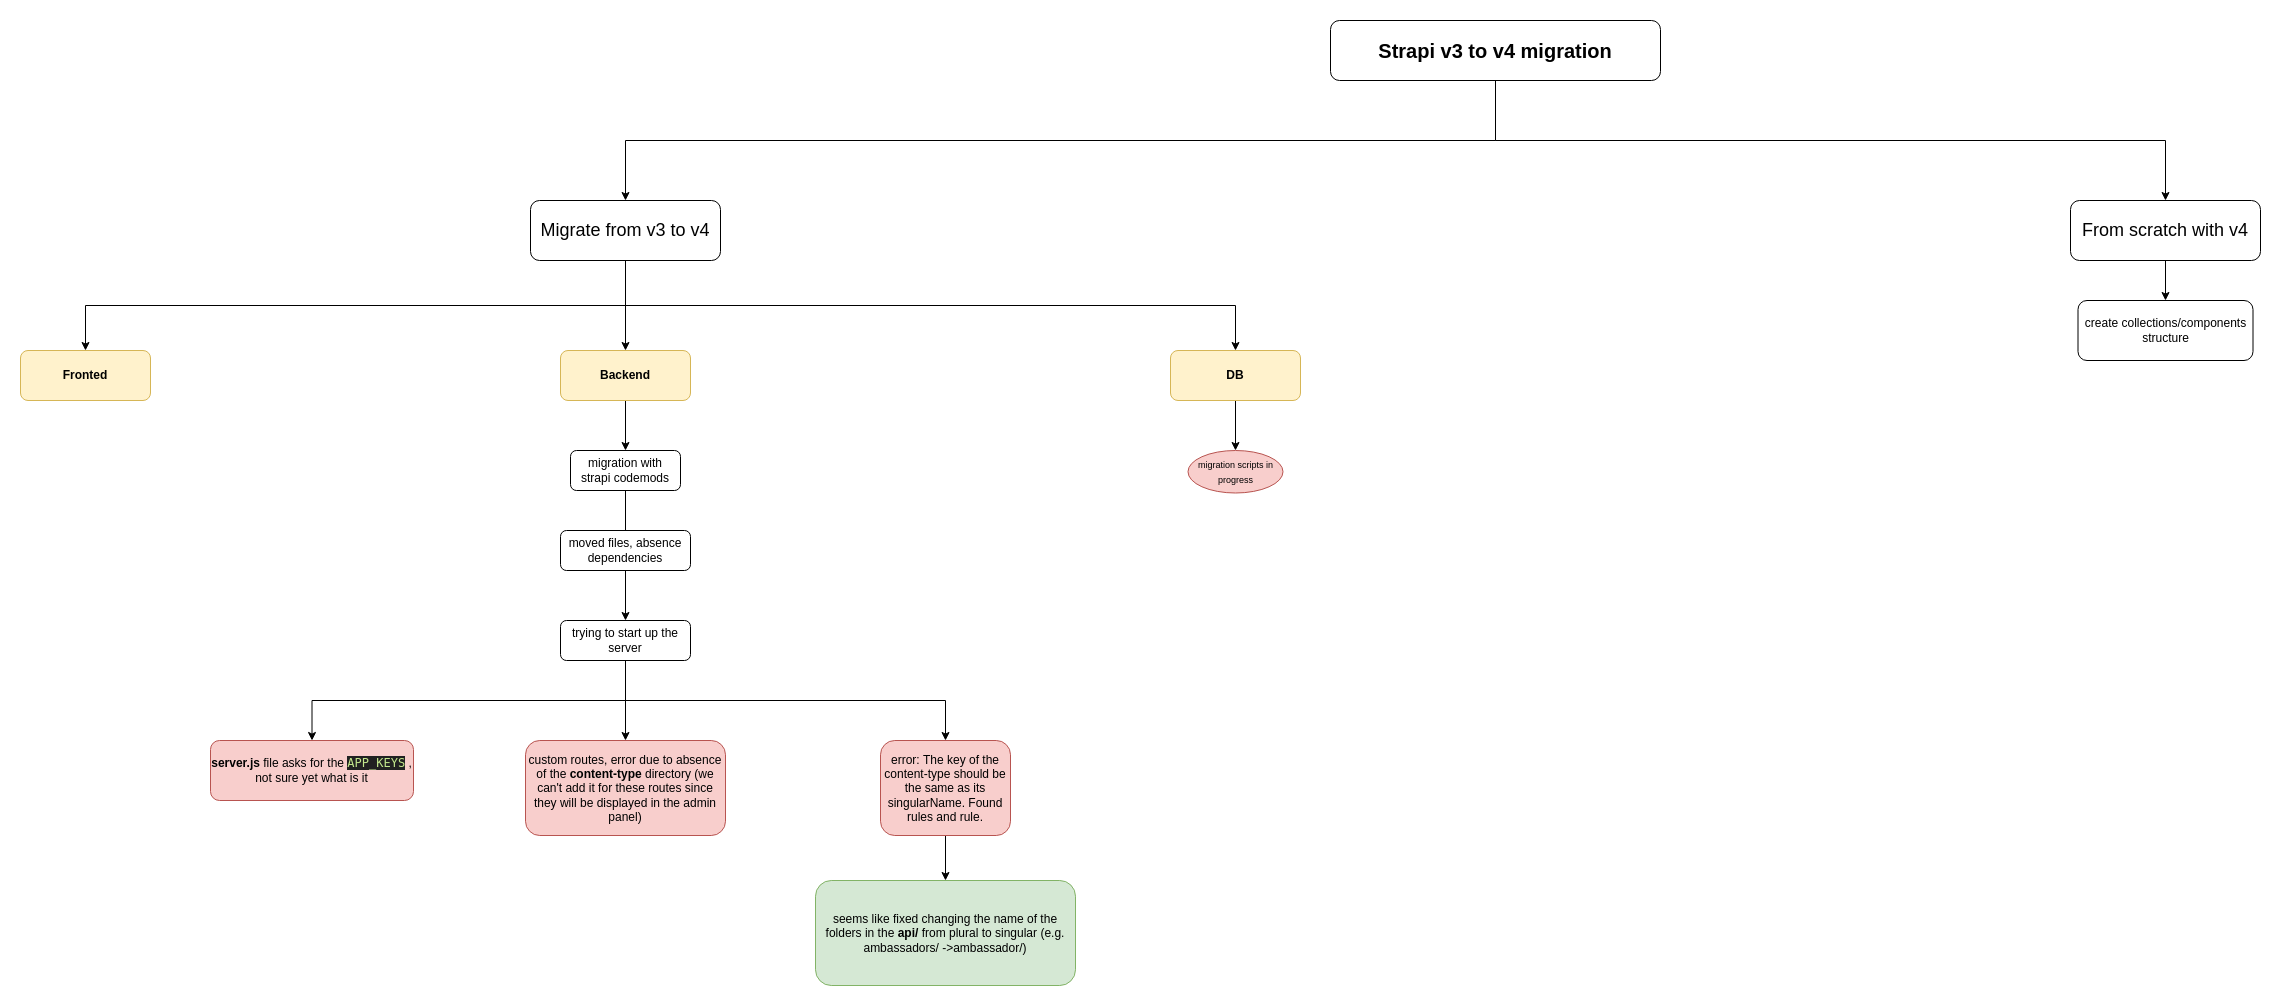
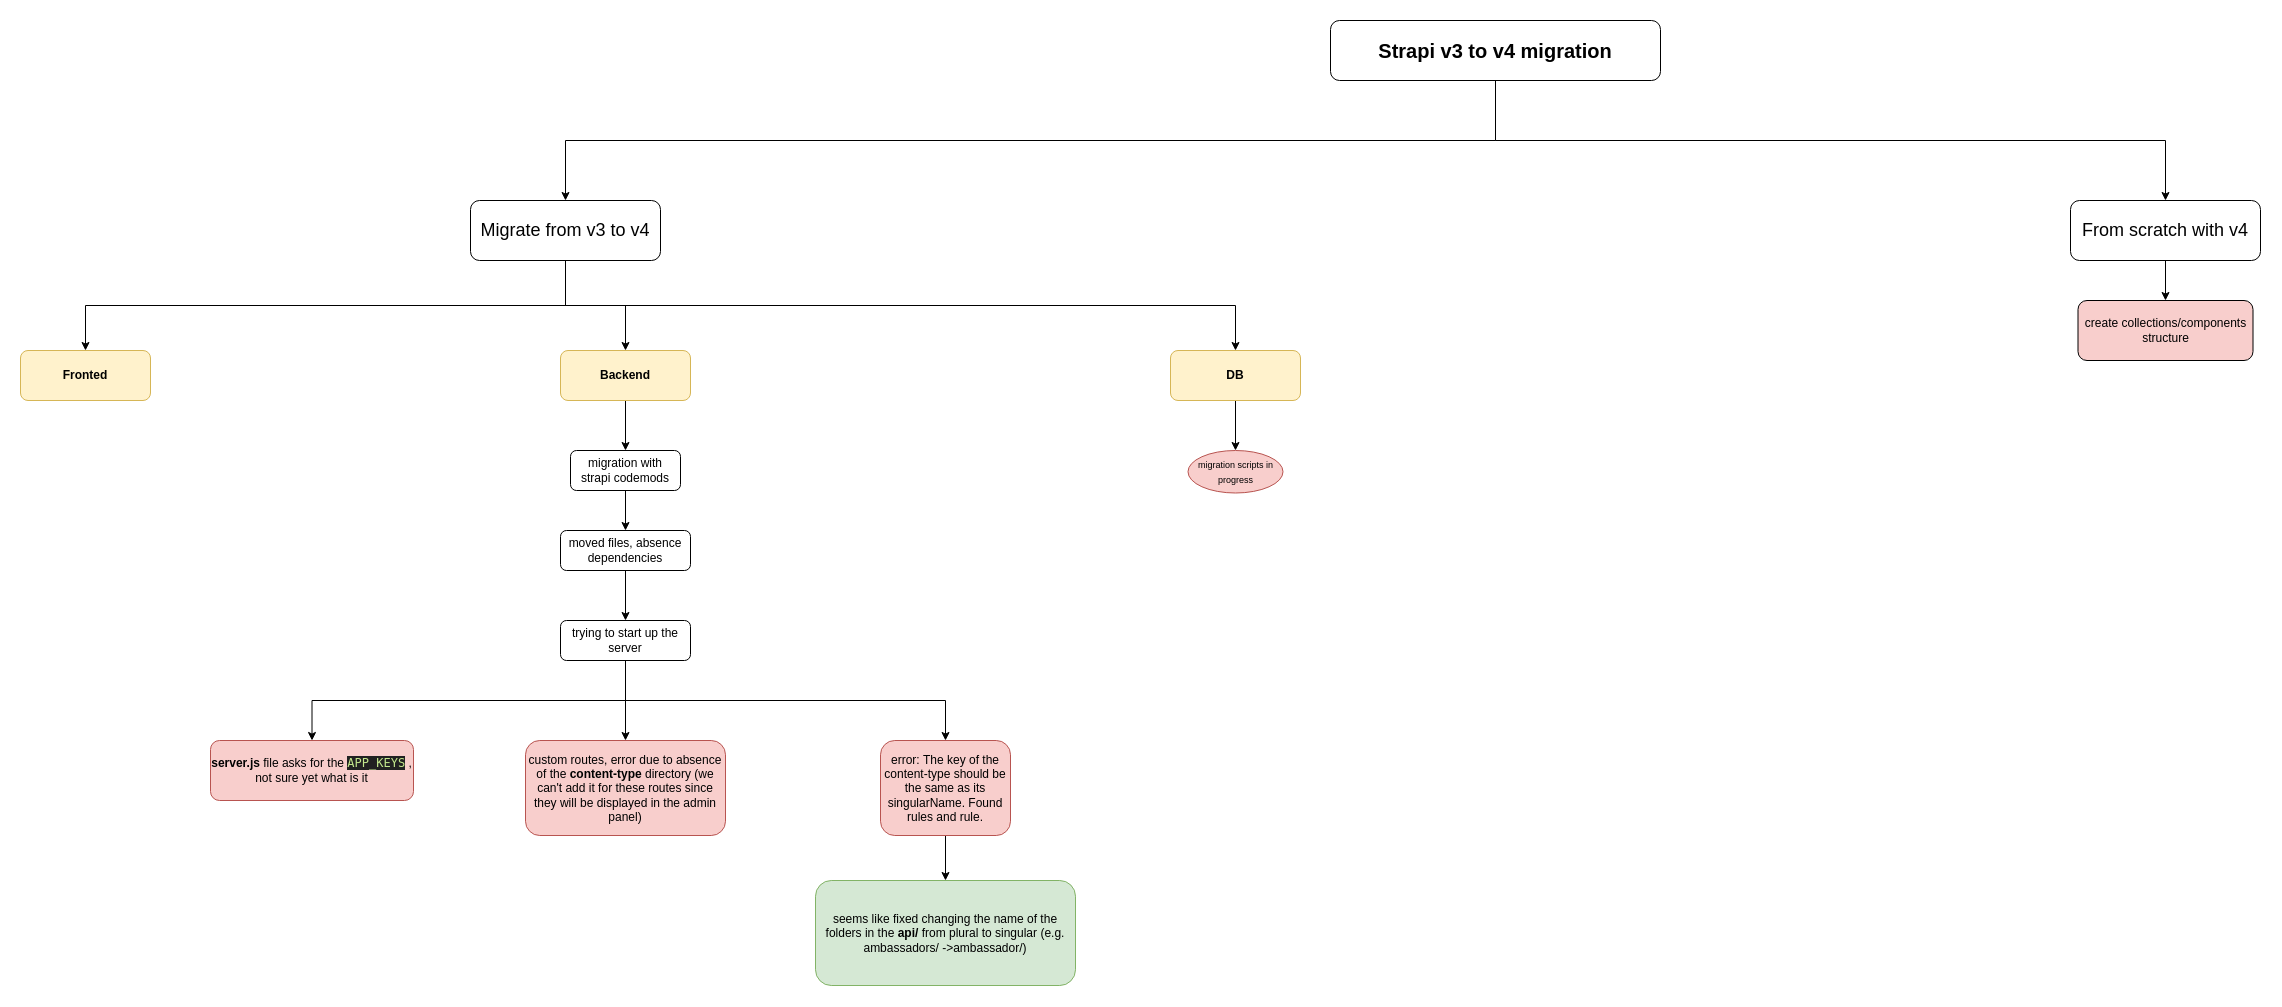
(626, 231) -> (566, 231)
(2166, 331) -> (2166, 331)
(626, 524) -> (626, 522)
